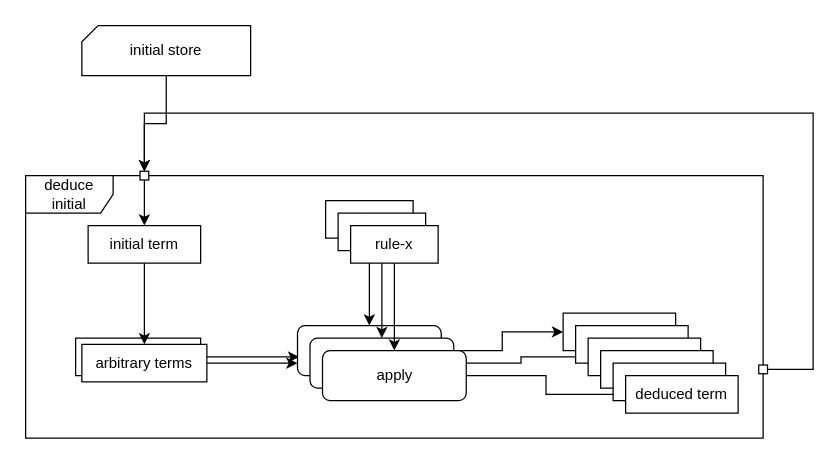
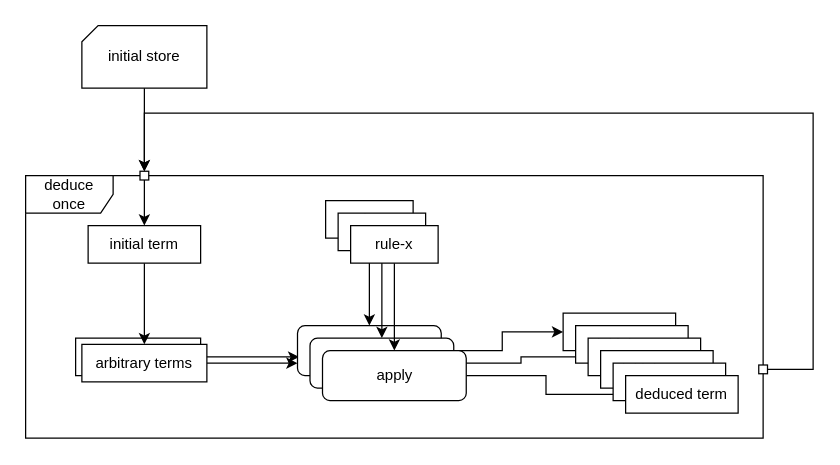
(166, 51) -> (144, 57)
(69, 194) -> (69, 194)
